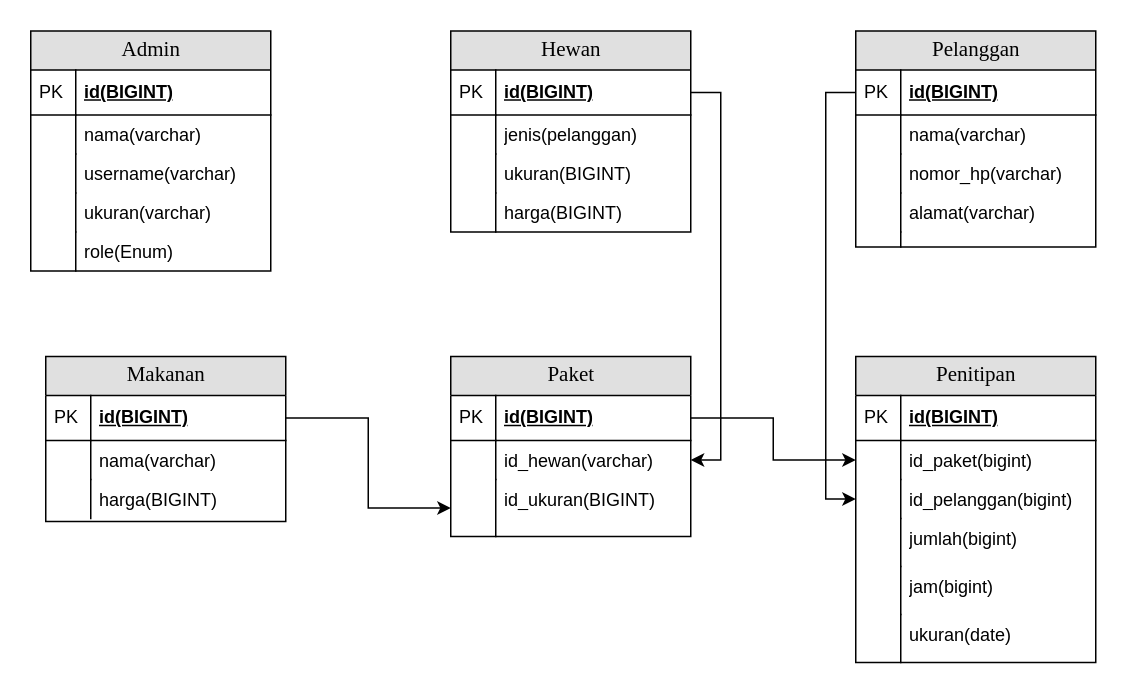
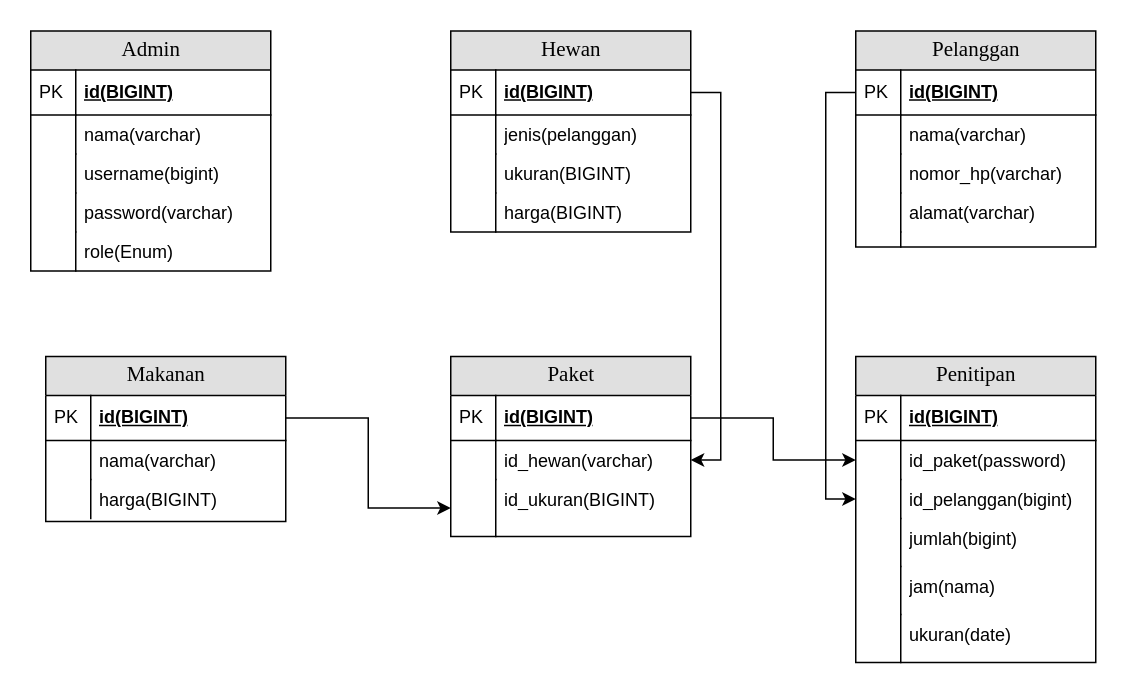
(170, 175) -> (161, 175)
(160, 214) -> (170, 214)
(983, 462) -> (998, 462)
(961, 588) -> (955, 588)
